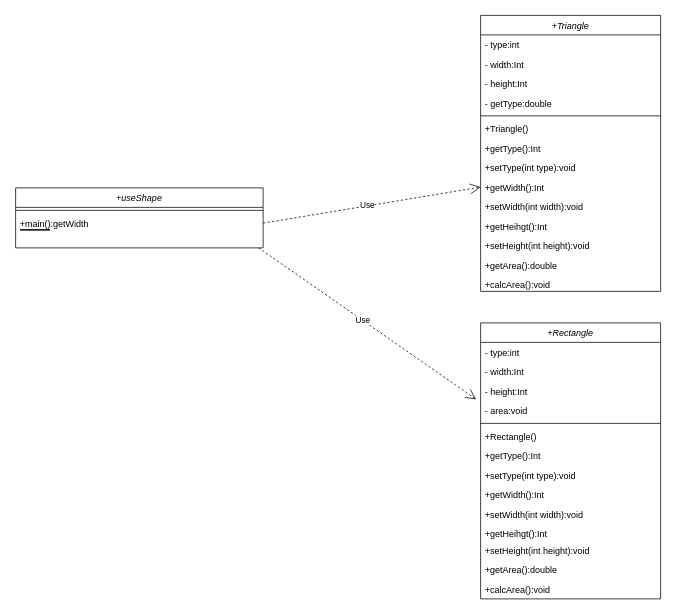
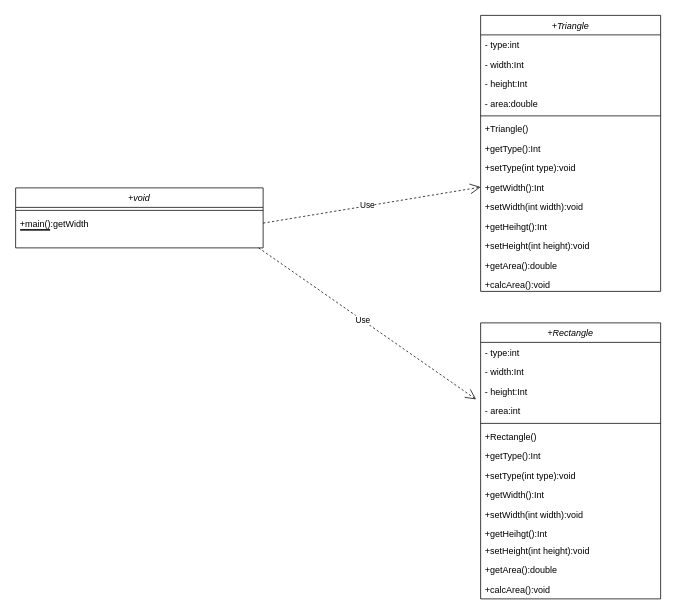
(521, 104) -> (514, 104)
(139, 198) -> (139, 198)
(509, 411) -> (506, 411)
